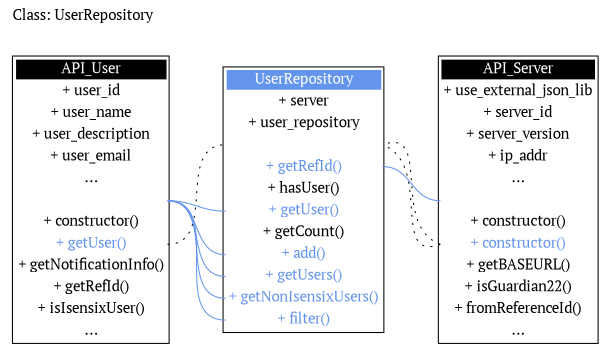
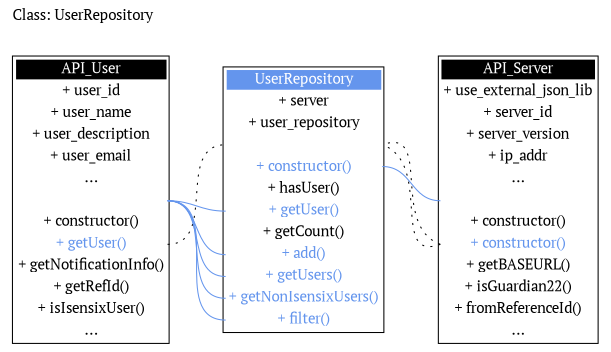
(304, 167) -> (304, 167)
